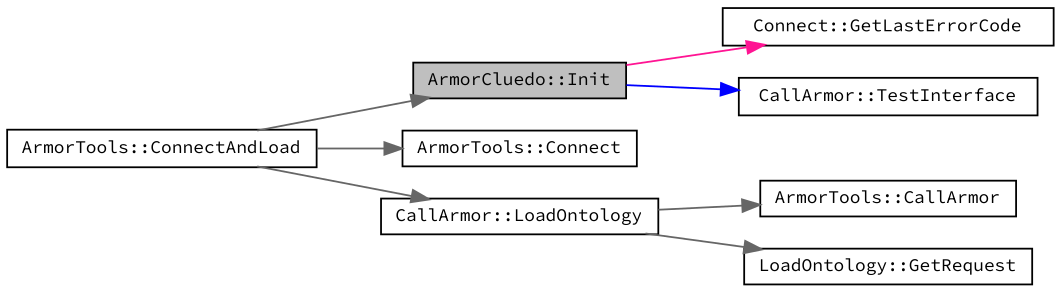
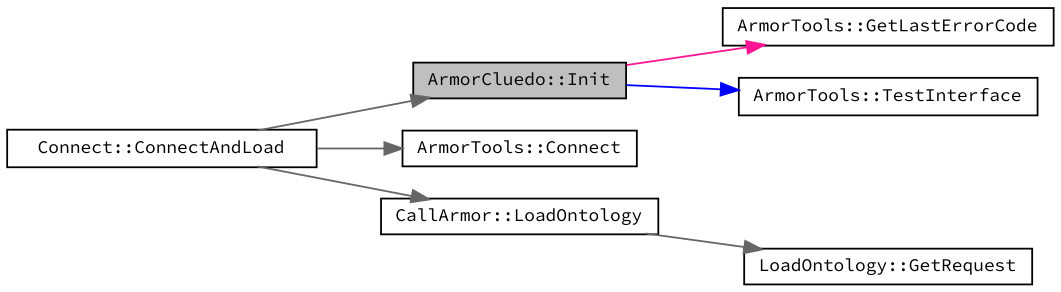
(888, 27) -> (888, 27)
(888, 97) -> (888, 97)
(162, 148) -> (162, 148)
(888, 199) -> none
